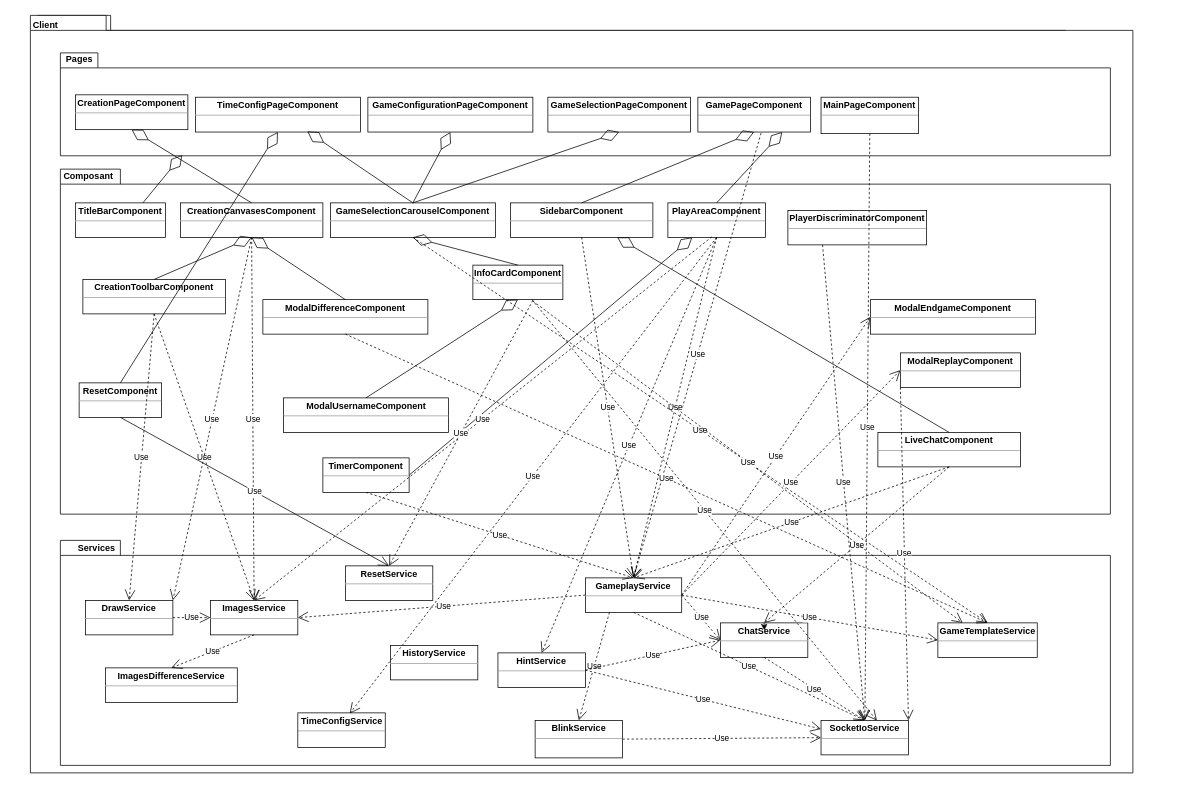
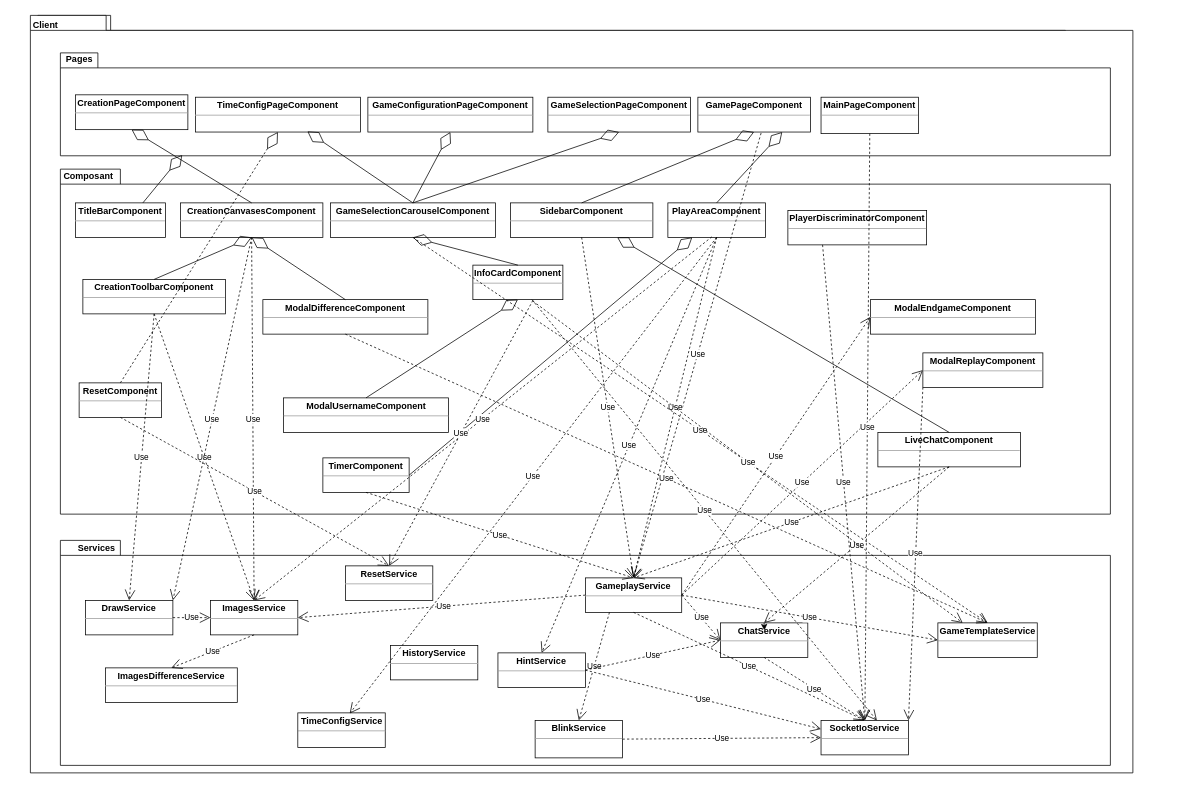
(211, 239) -> (211, 239)
(960, 370) -> (983, 370)
(183, 452) -> (183, 452)
